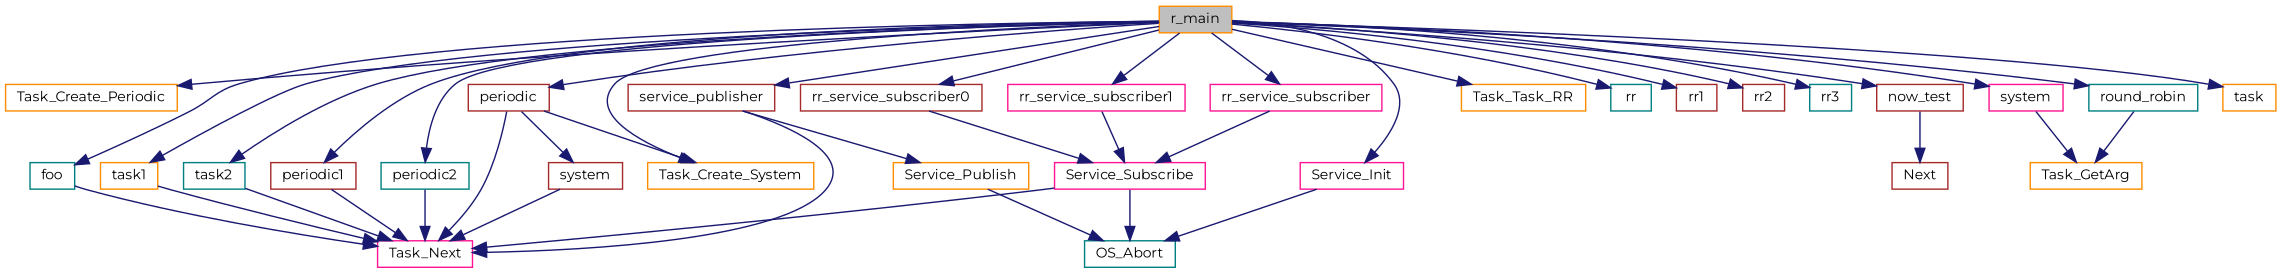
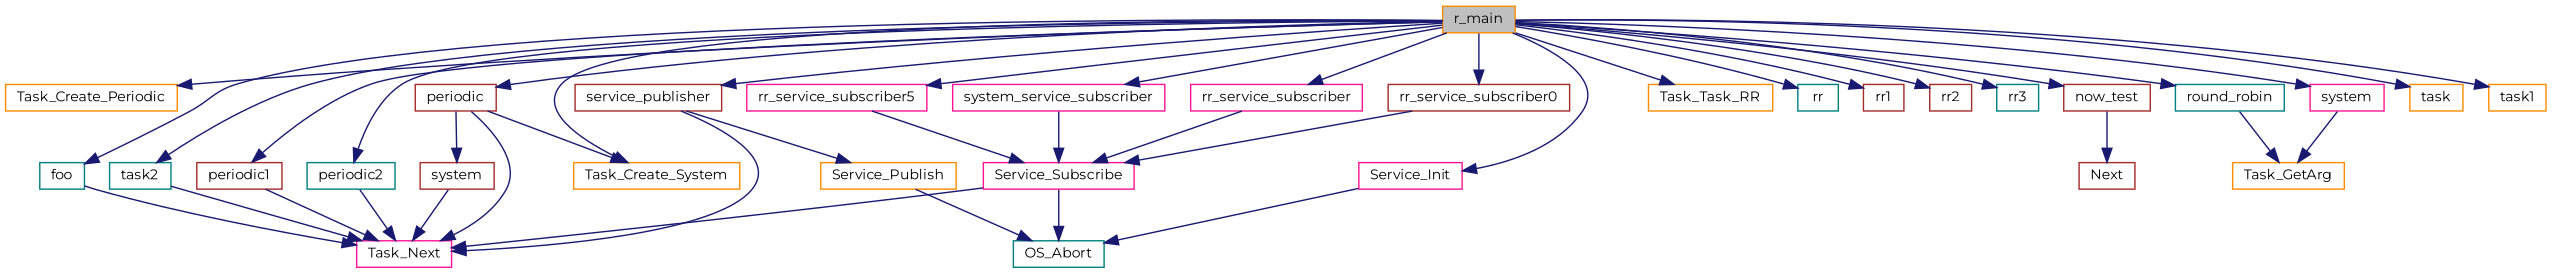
none -> (1059, 98)
(1096, 98) -> (837, 98)
(261, 213) -> none
